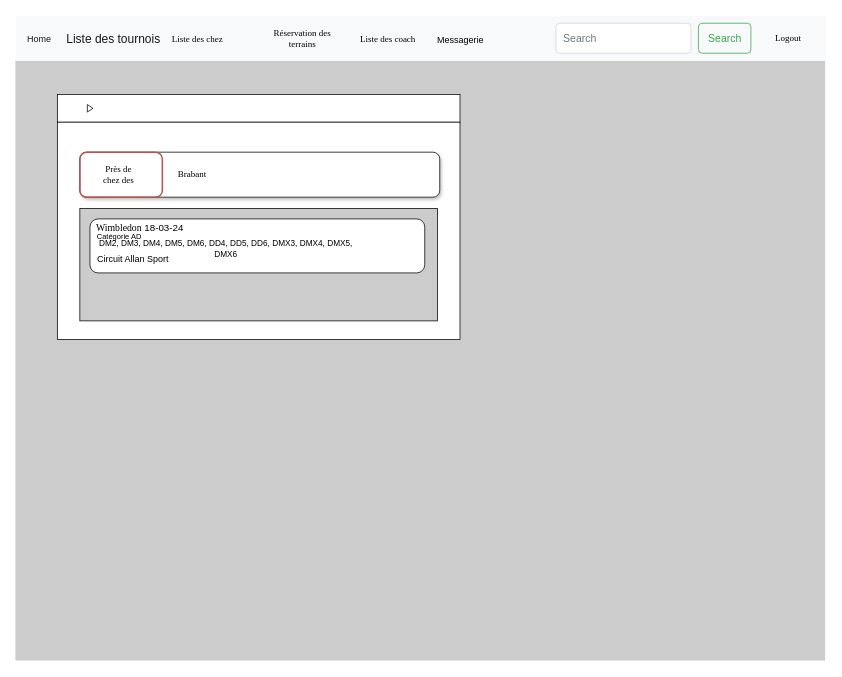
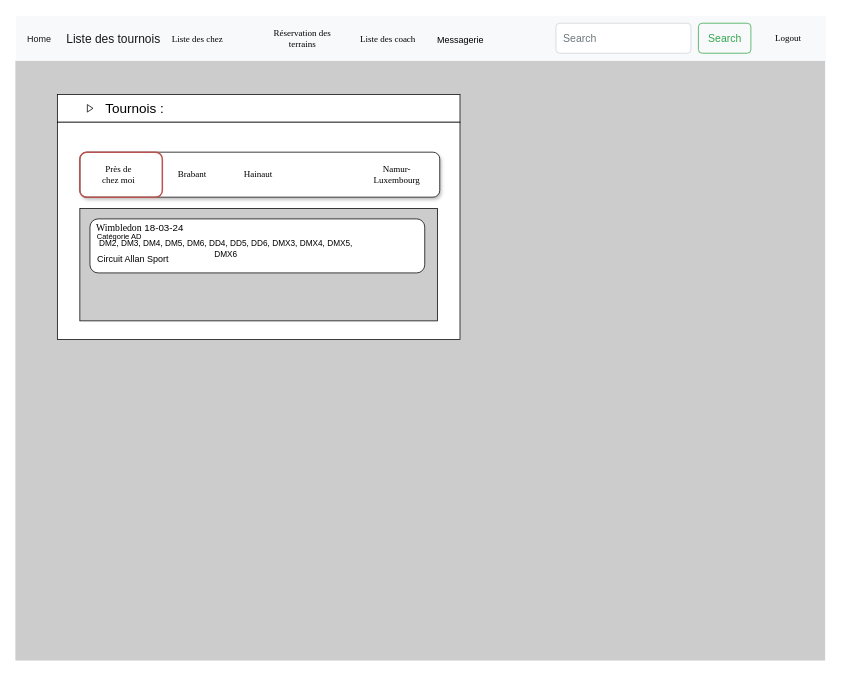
none -> (135, 108)
(119, 174) -> (119, 174)
none -> (258, 174)
none -> (397, 174)
